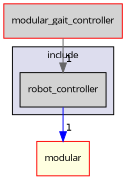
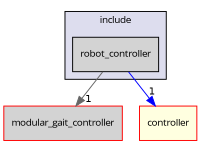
(63, 53) -> (92, 85)
(63, 159) -> (168, 123)
